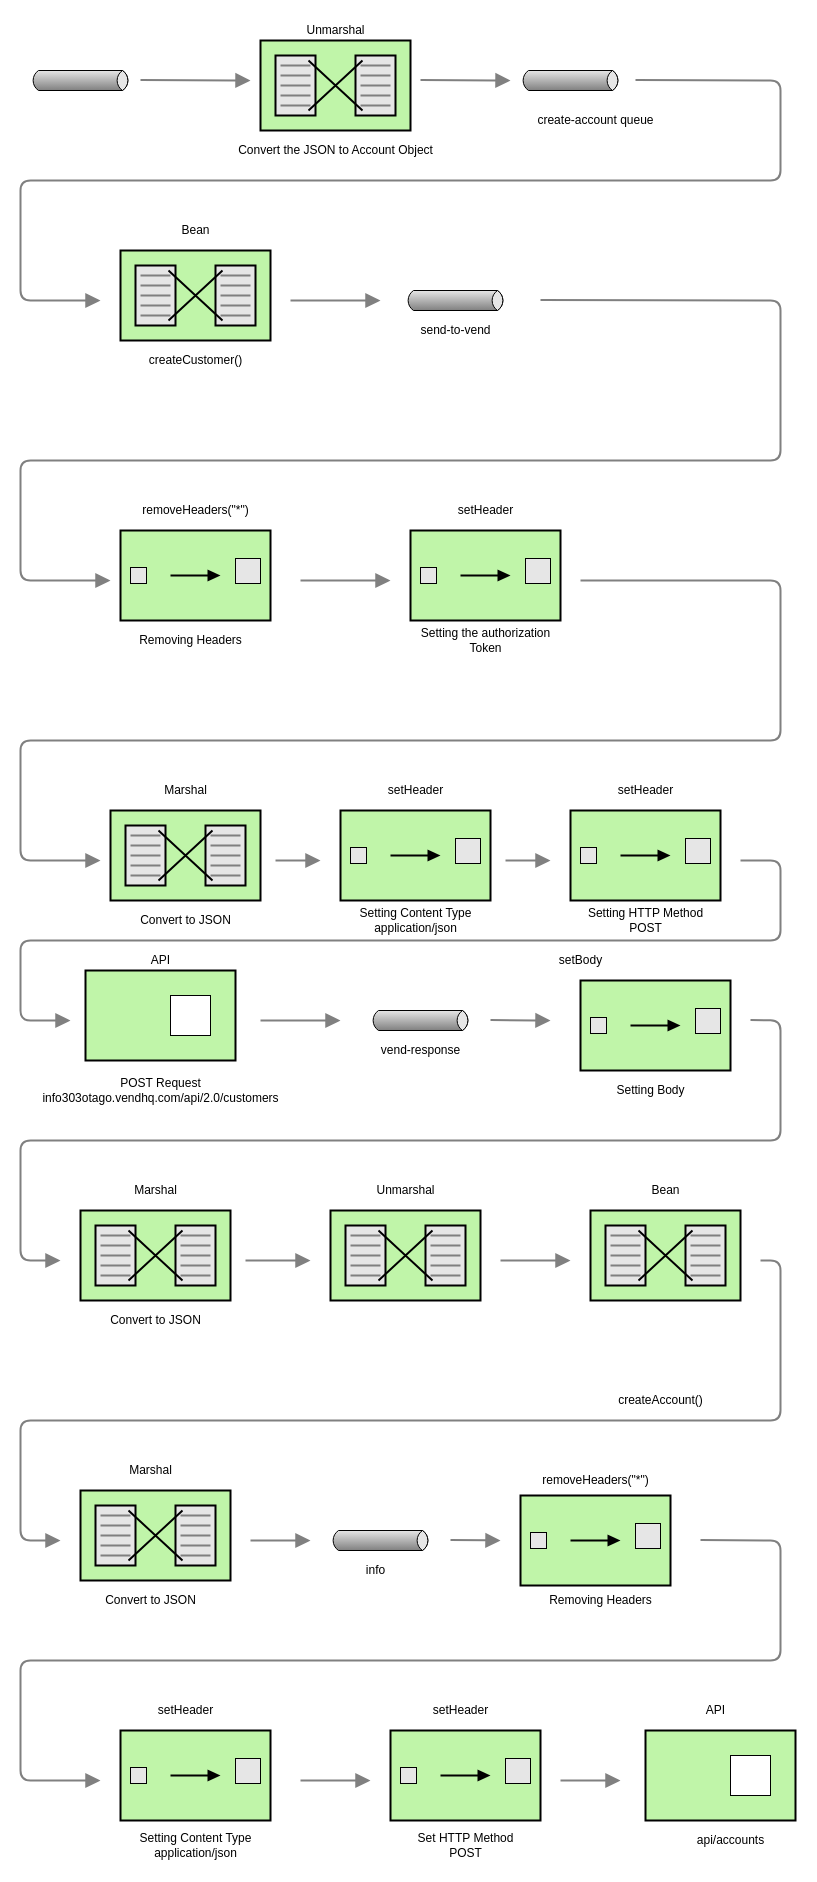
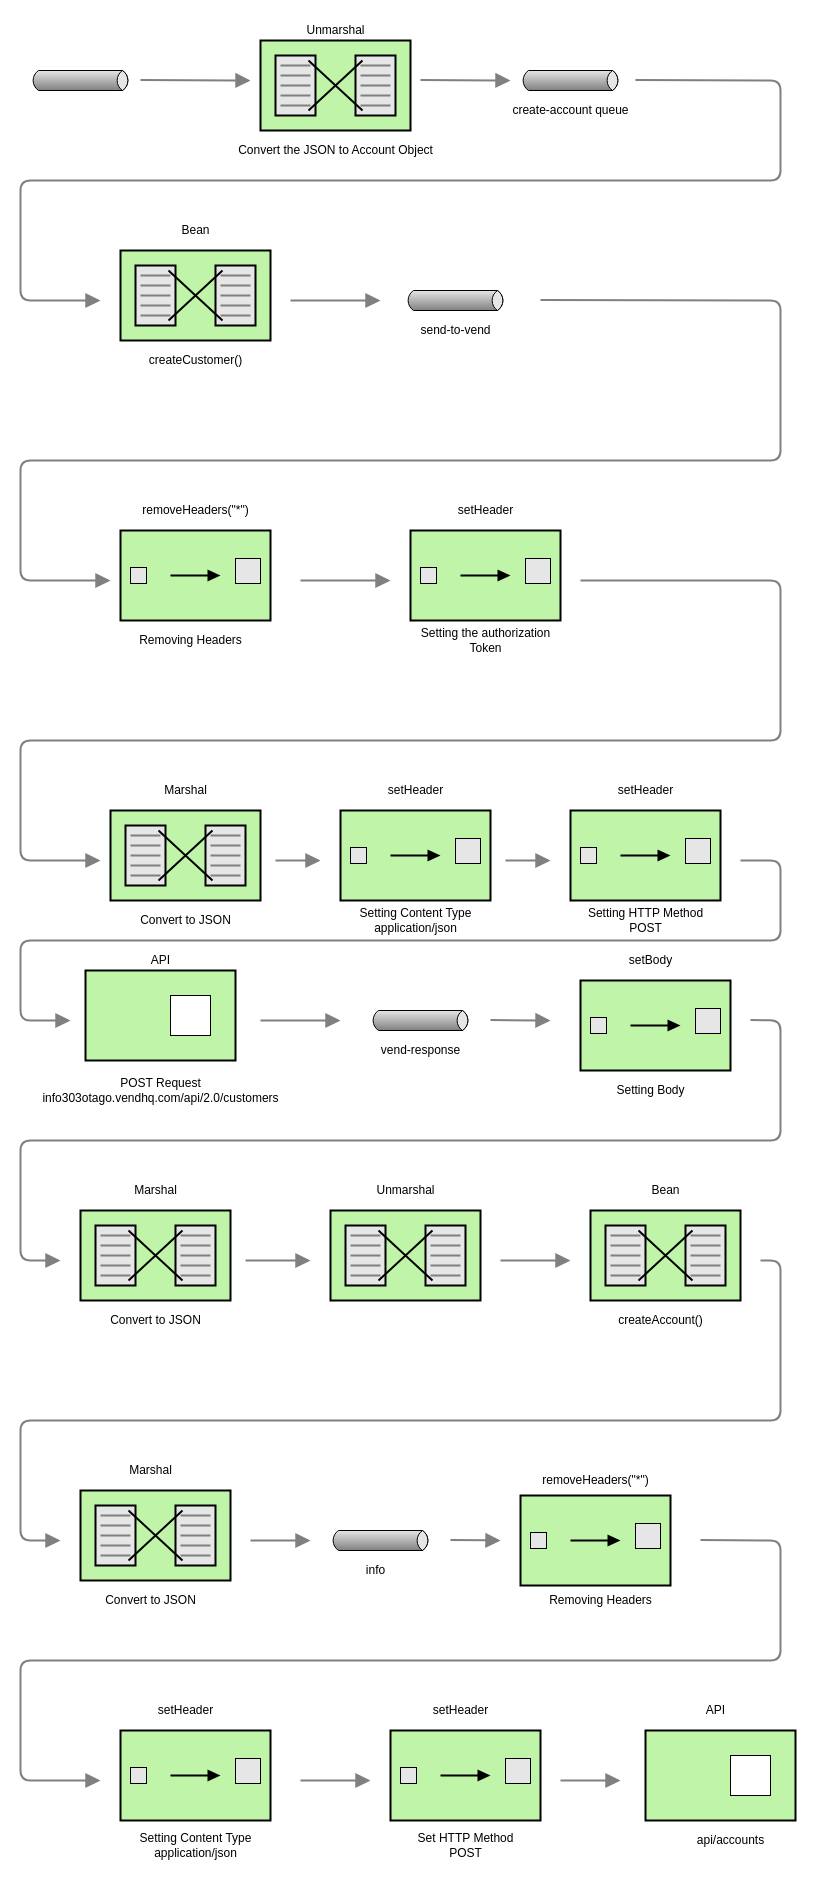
(596, 121) -> (571, 111)
(581, 961) -> (651, 961)
(661, 1401) -> (661, 1321)
